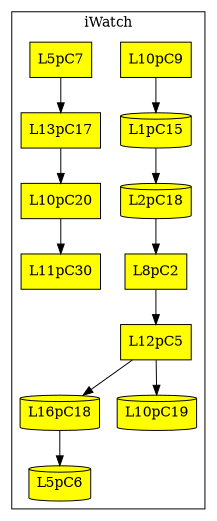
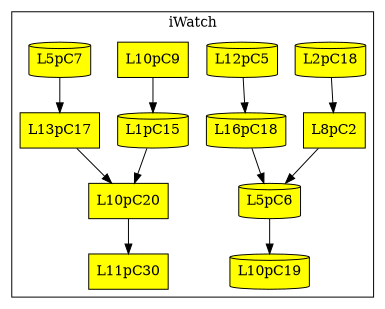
(61, 60) -> (60, 60)
(156, 161) -> (142, 161)
(156, 302) -> (305, 162)
(156, 342) -> (242, 60)
(156, 373) -> (270, 232)
